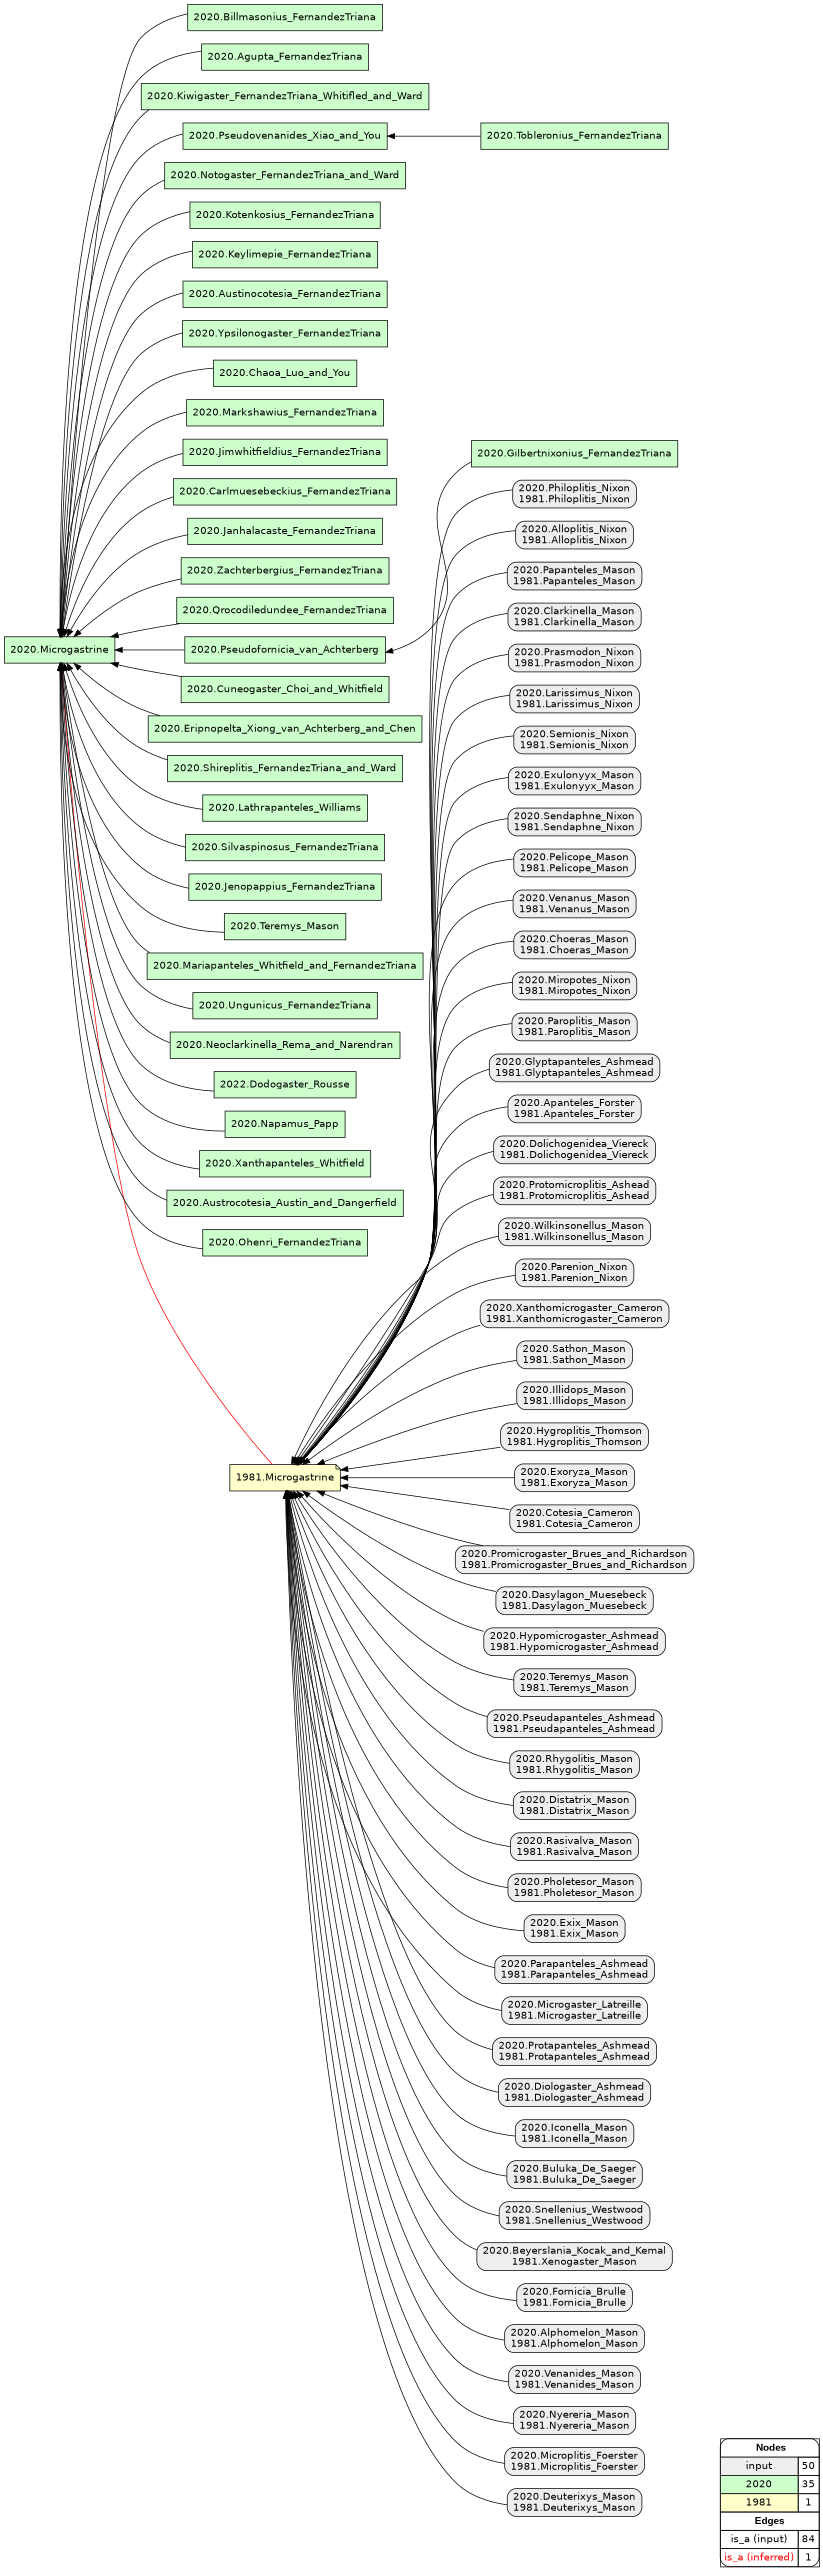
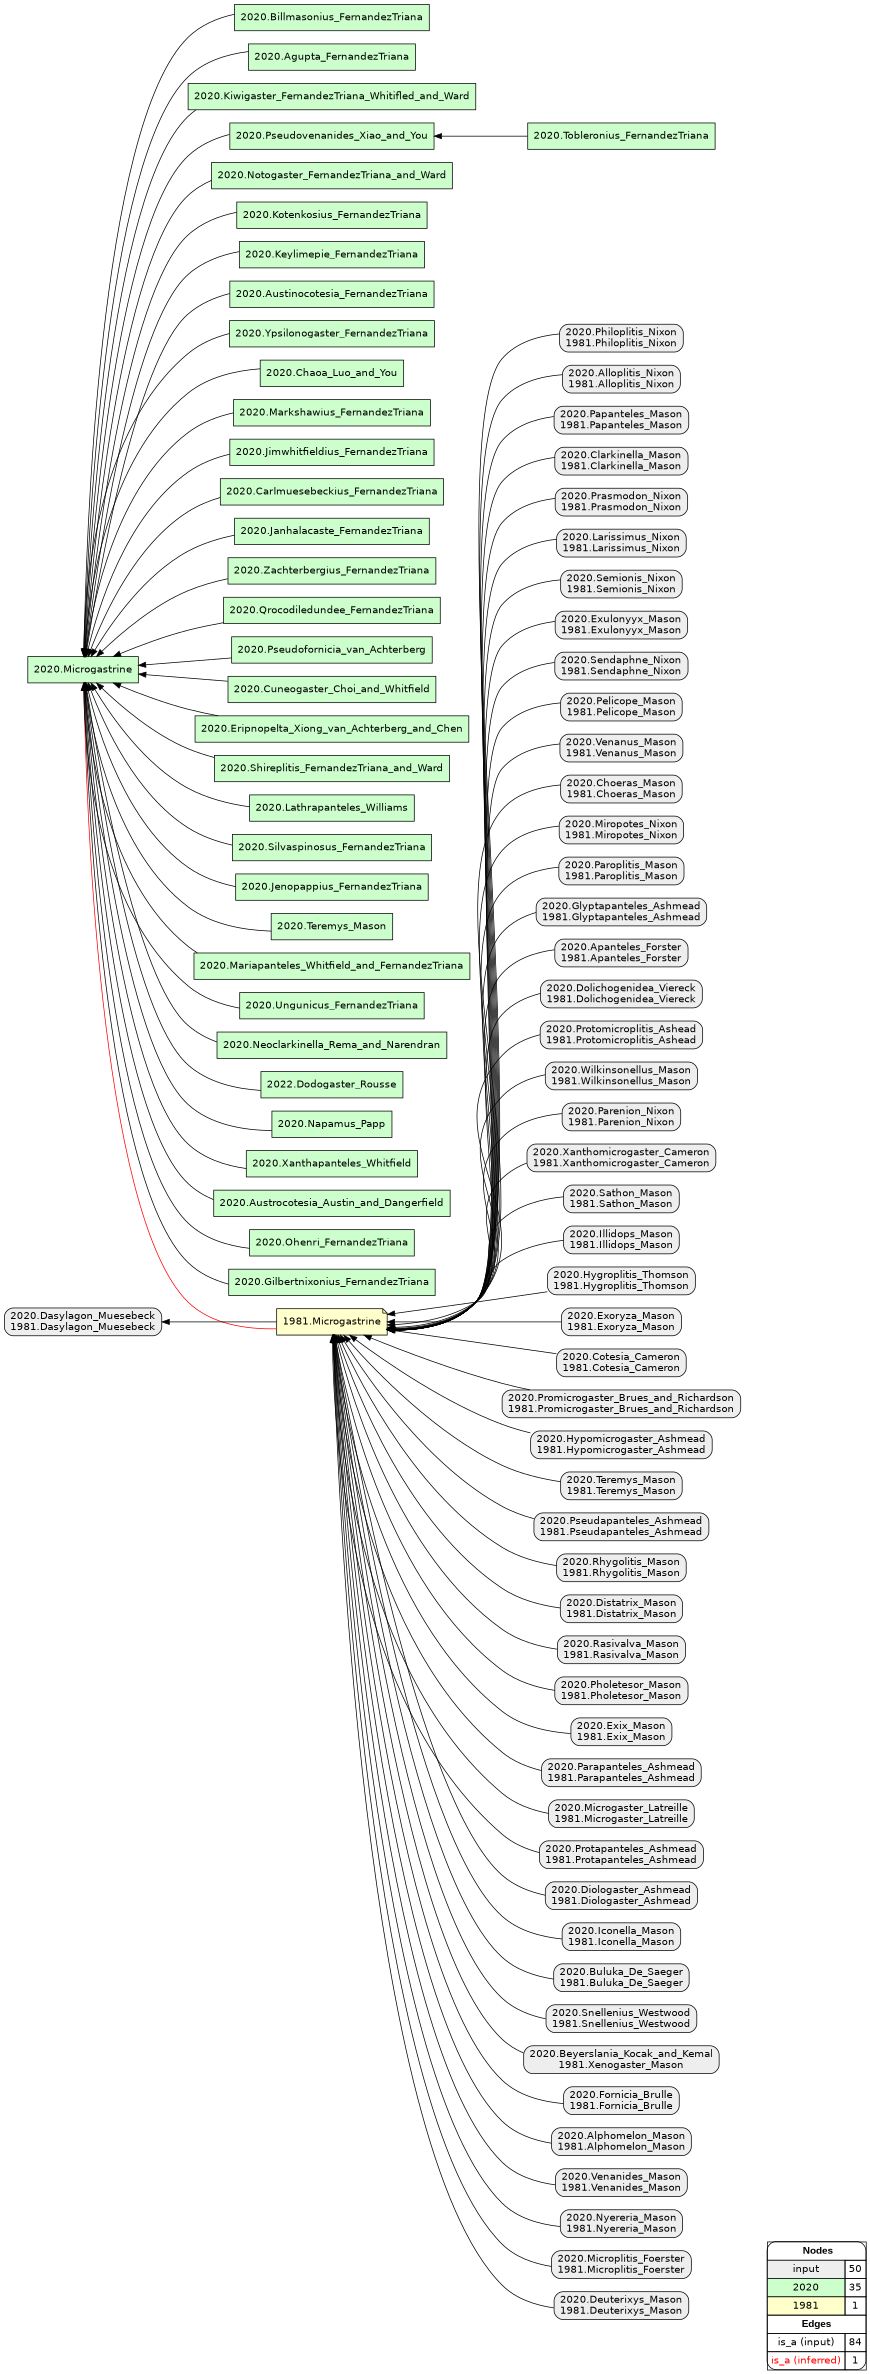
(444, 563) -> (109, 1007)
(398, 1553) -> (210, 1322)
